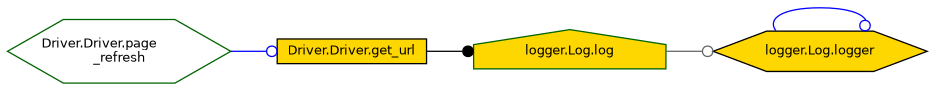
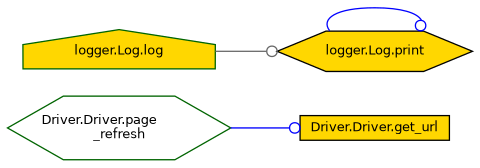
(445, 51) -> none
(820, 51) -> (375, 51)
